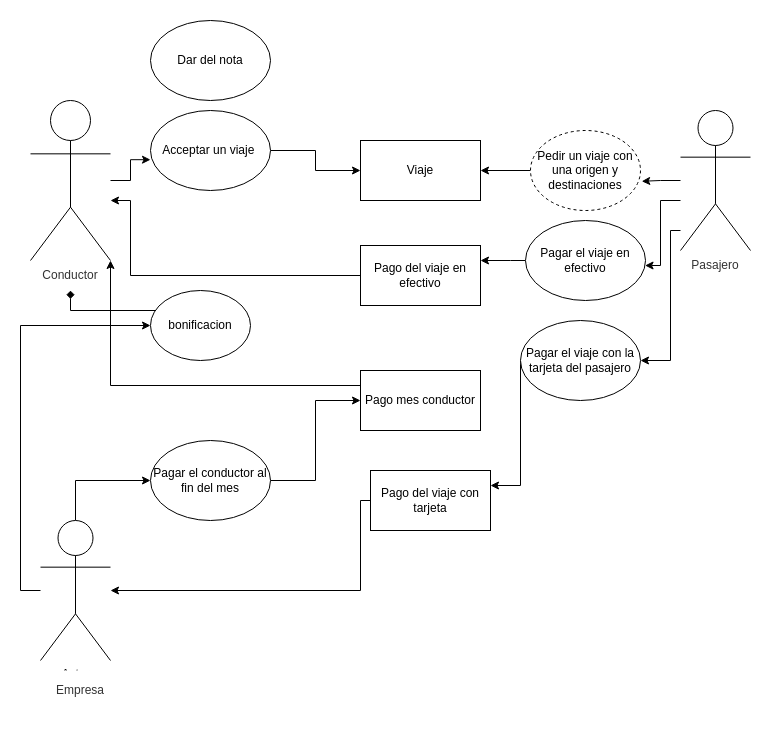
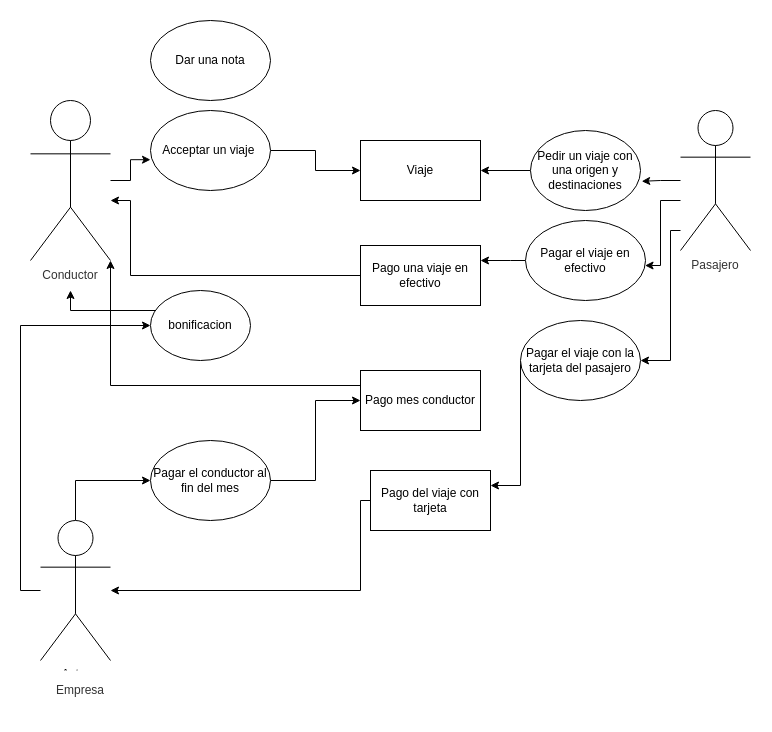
(211, 61) -> (211, 61)
(586, 171) -> (586, 171)
(421, 276) -> (421, 276)
(71, 299) -> (71, 298)
